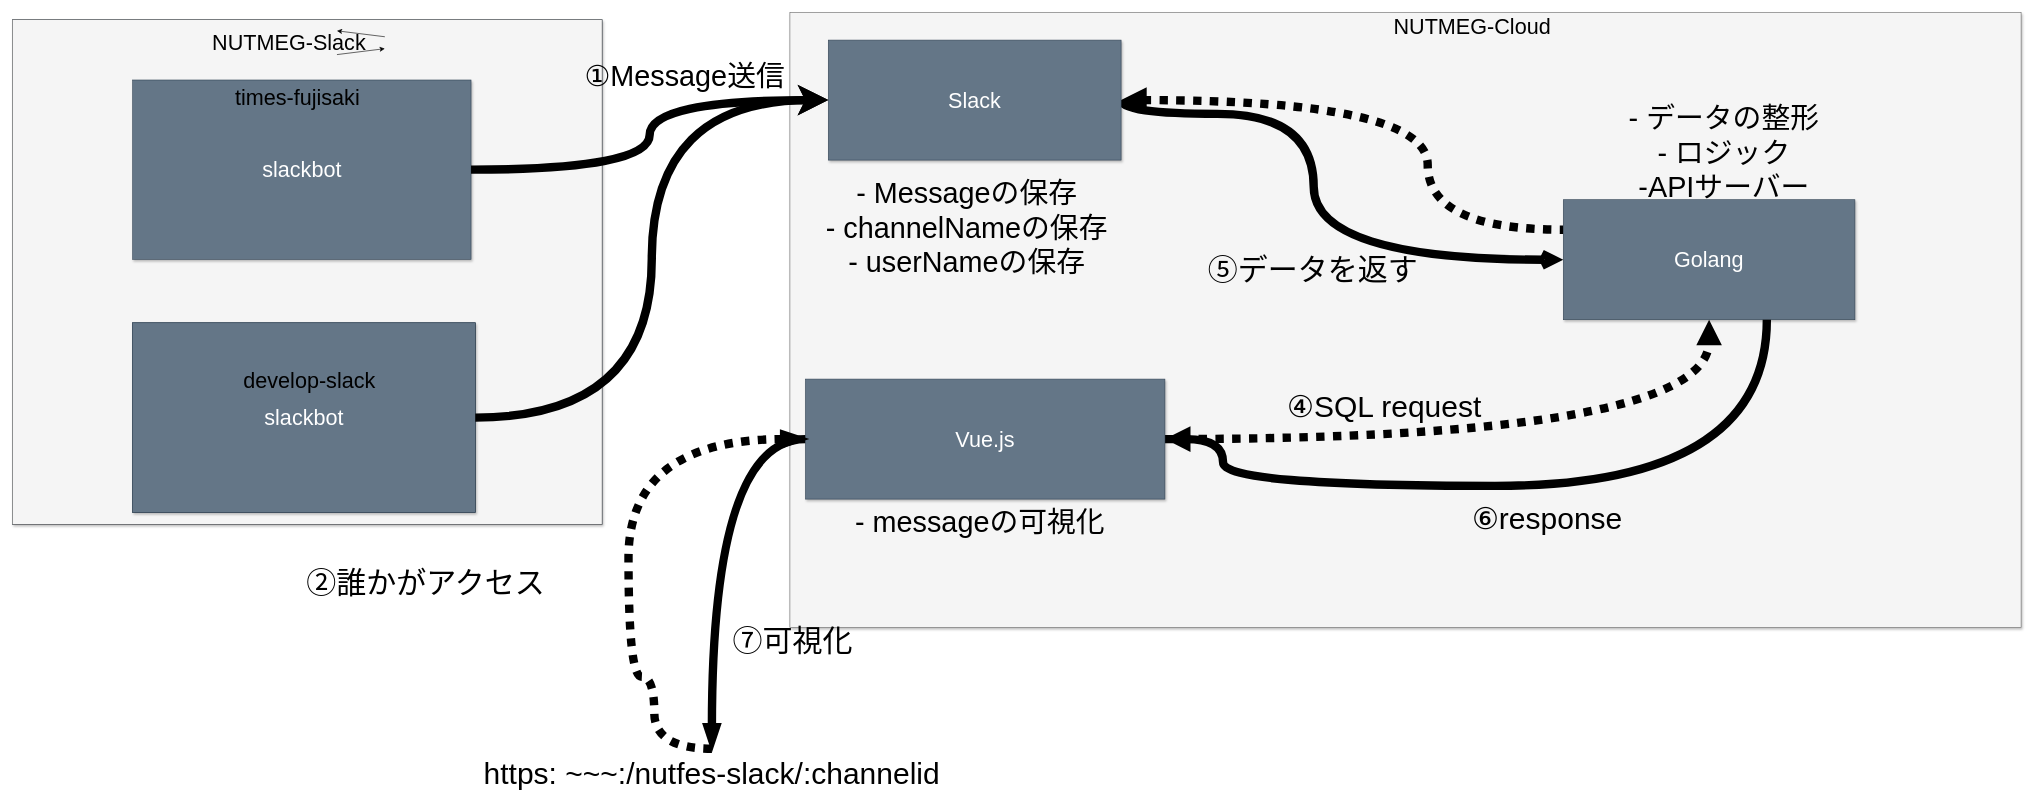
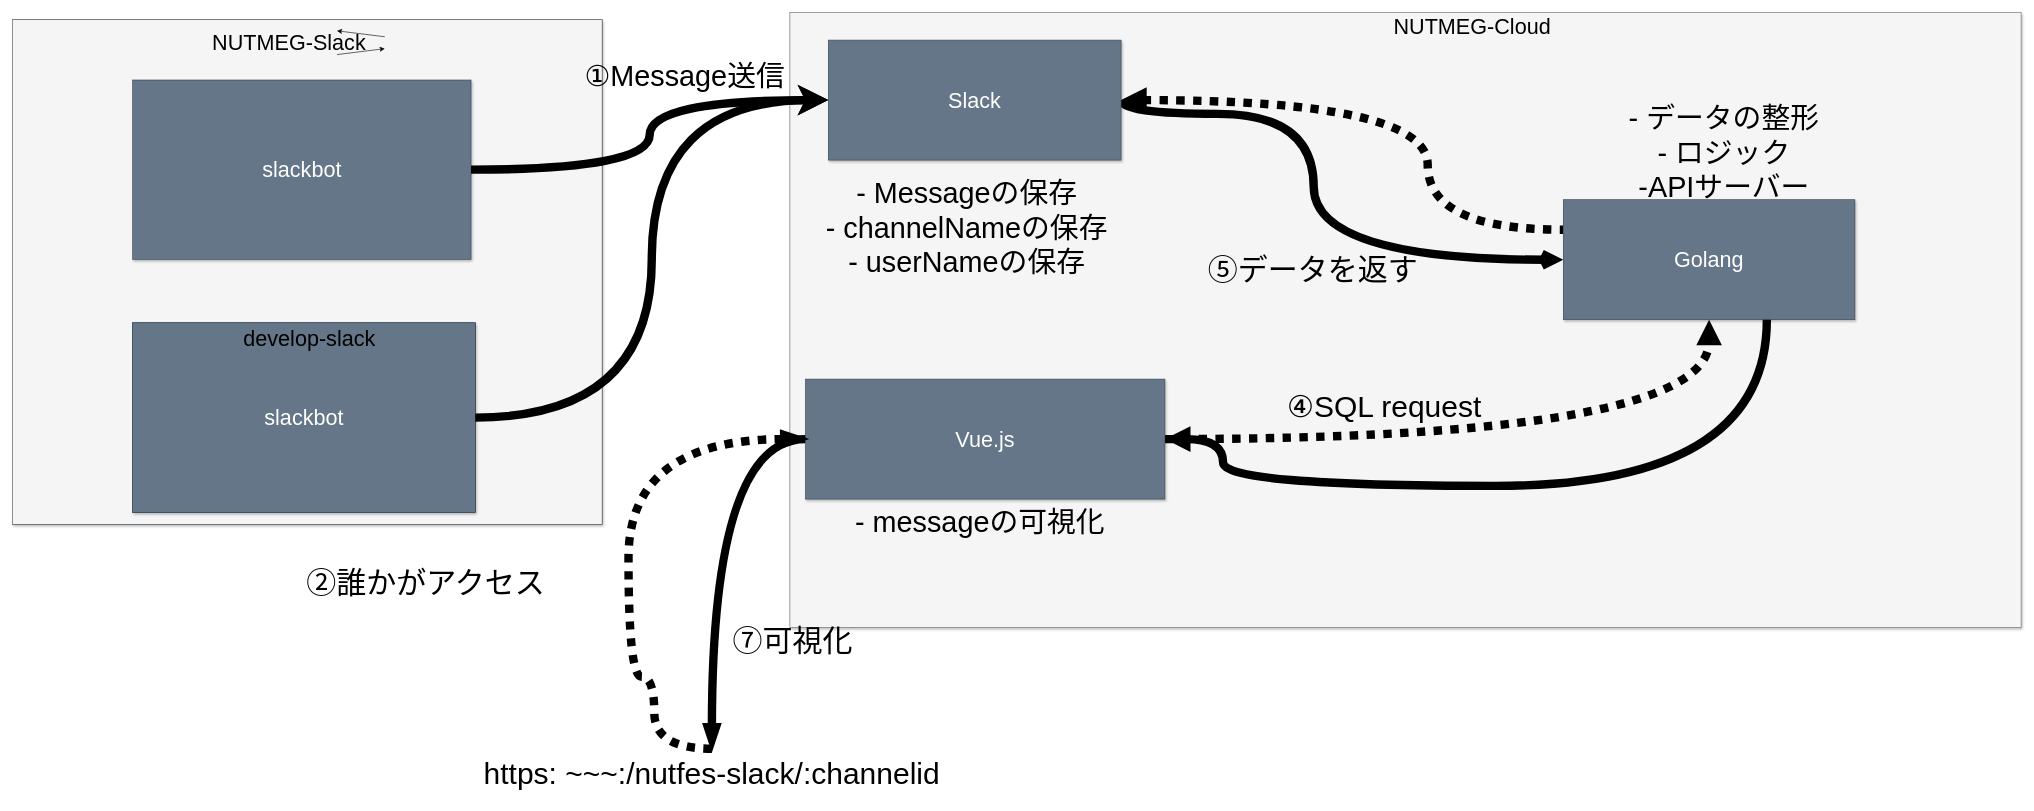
(298, 97) -> none
(310, 380) -> (310, 338)
(1547, 518) -> none
